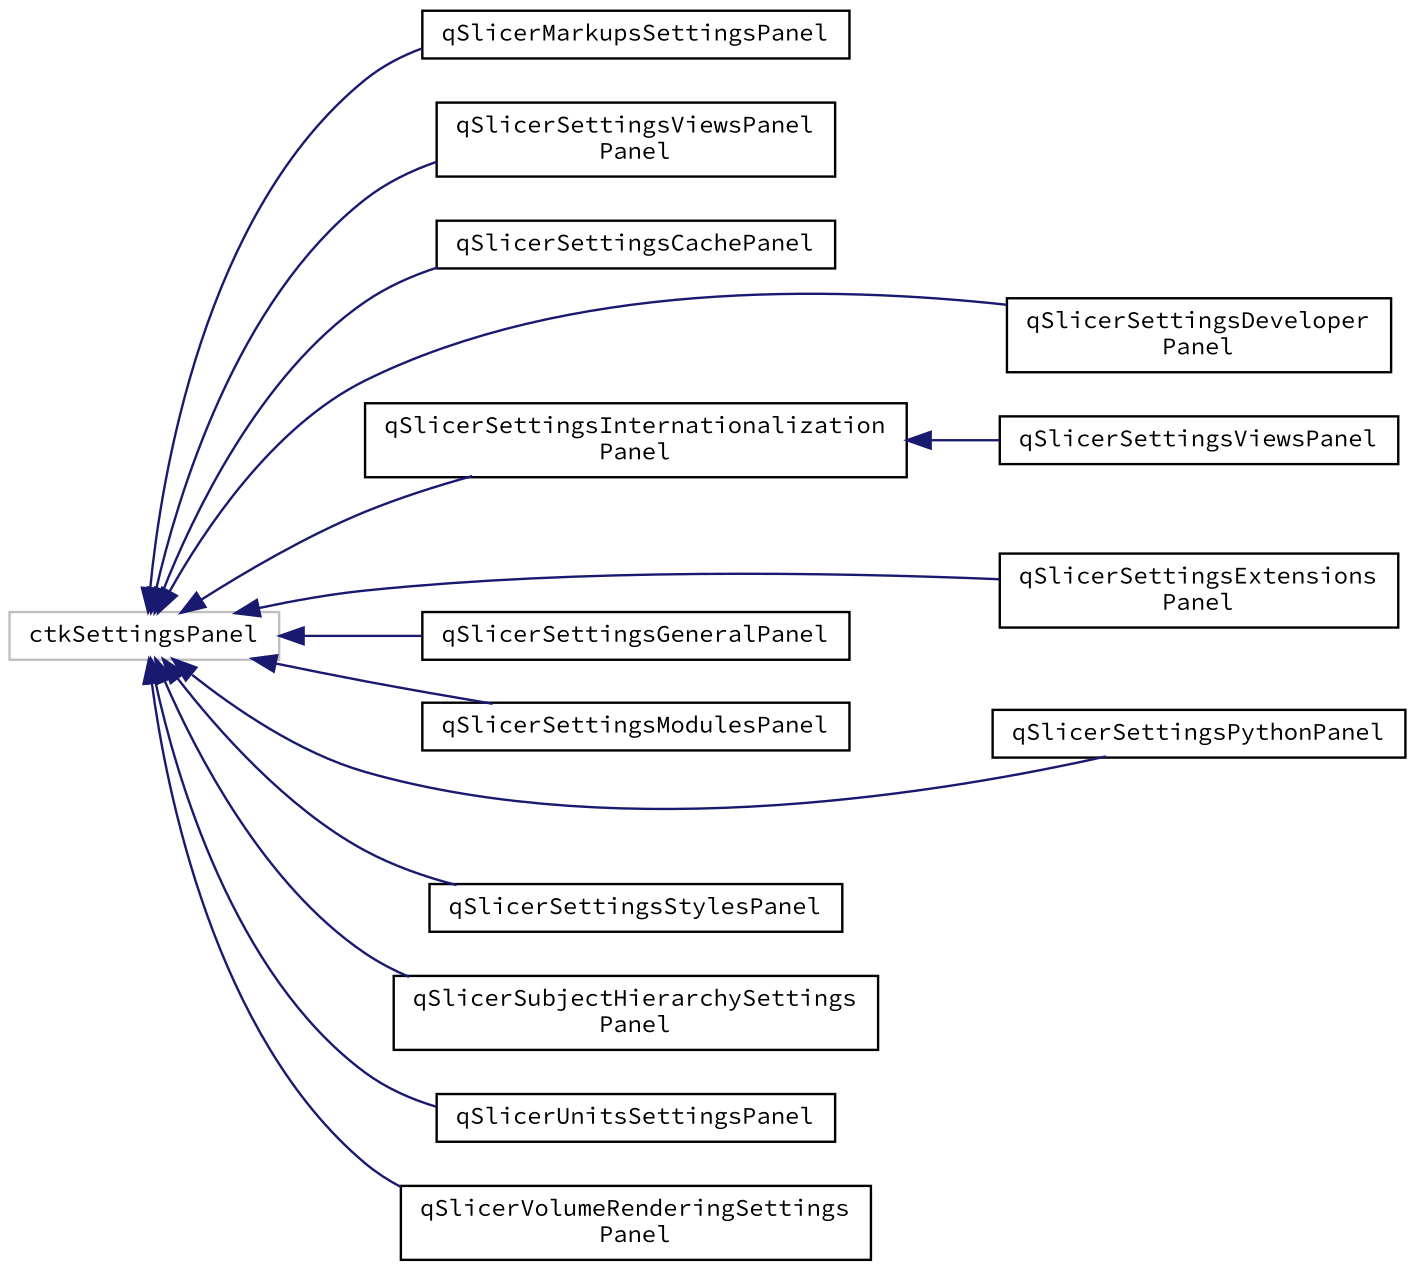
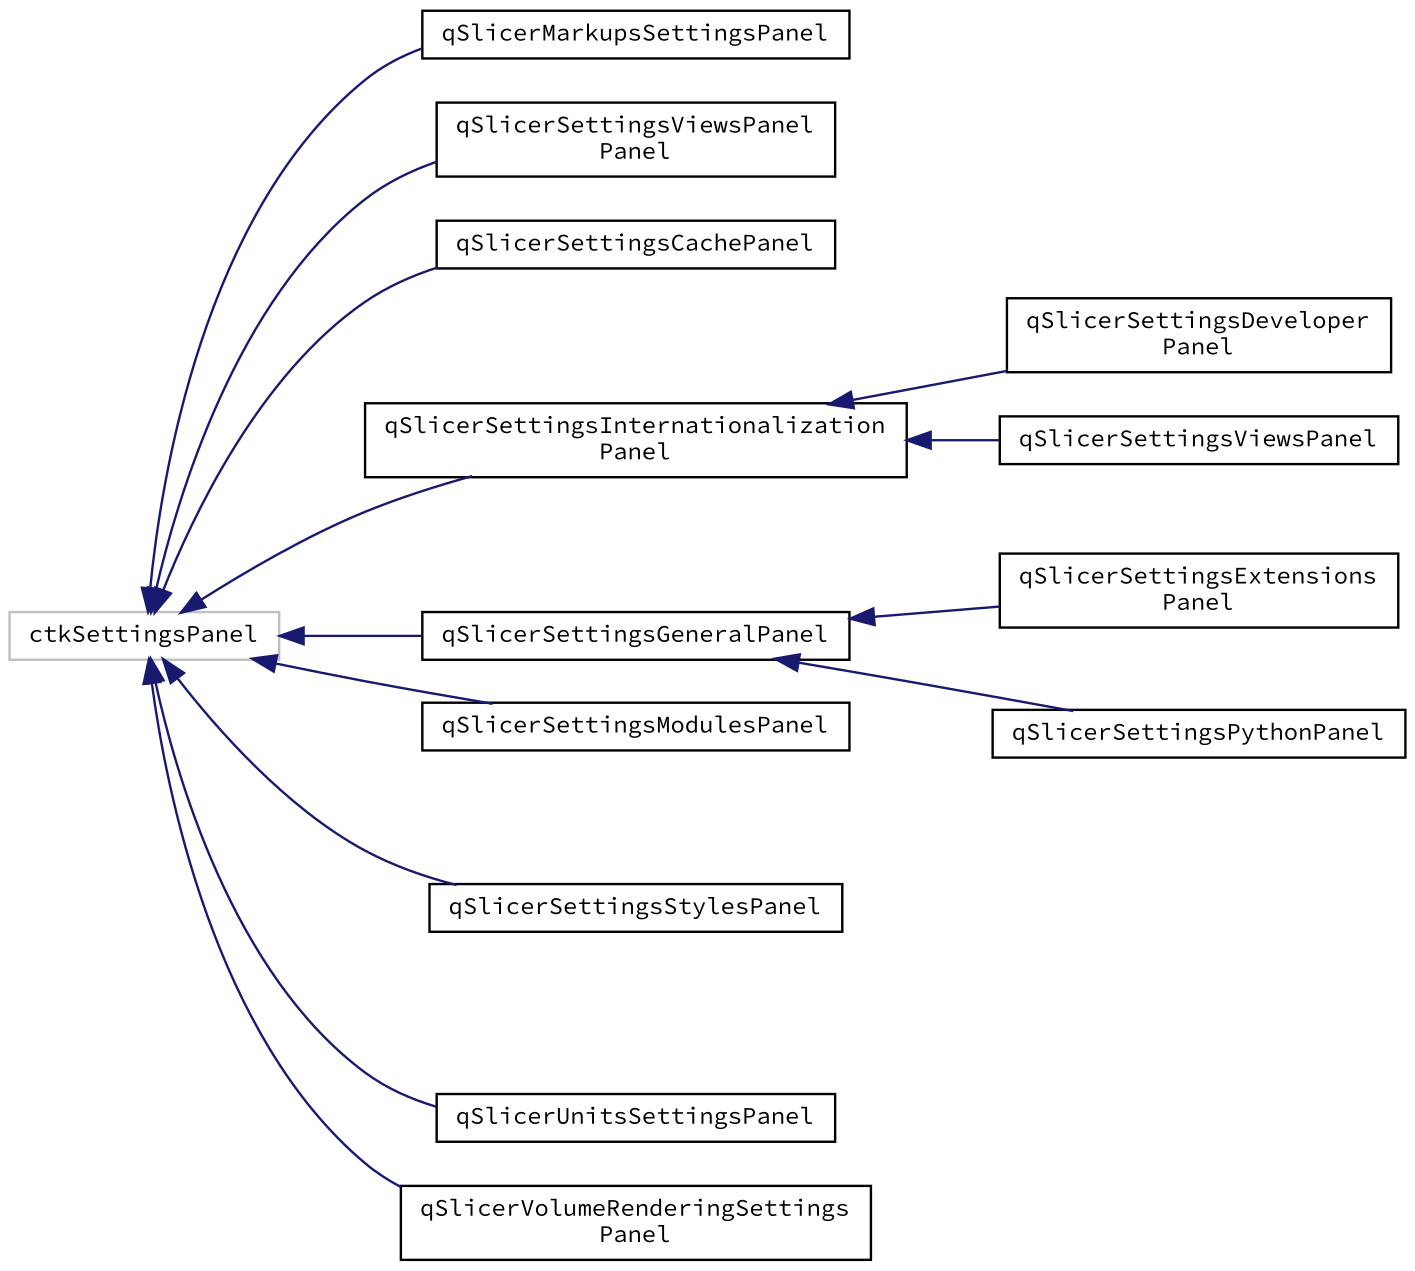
(536, 322) -> (930, 385)
(628, 575) -> (937, 612)
(636, 808) -> (936, 686)
(636, 1013) -> none
